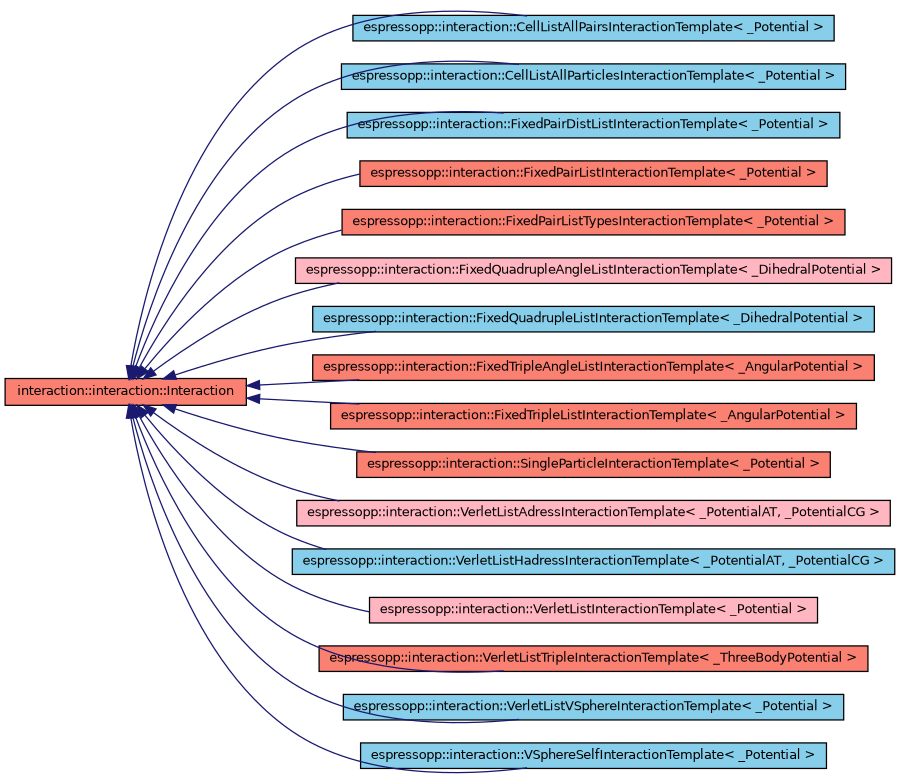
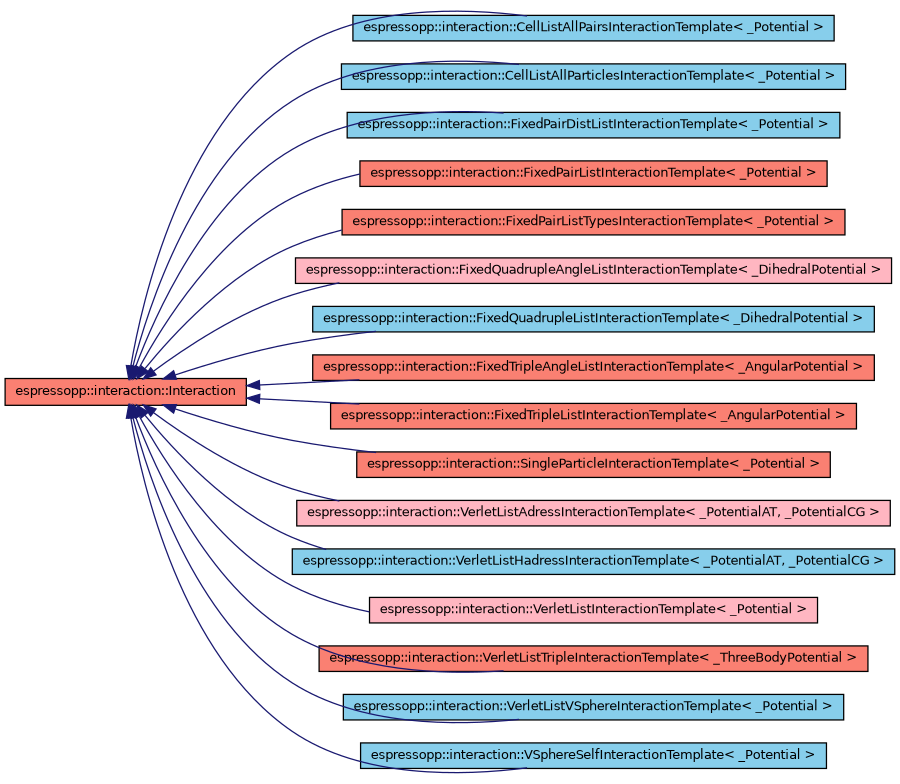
(126, 392) -> (126, 392)
